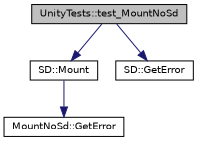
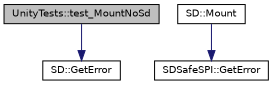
(90, 38) -> none
(64, 127) -> (211, 70)
